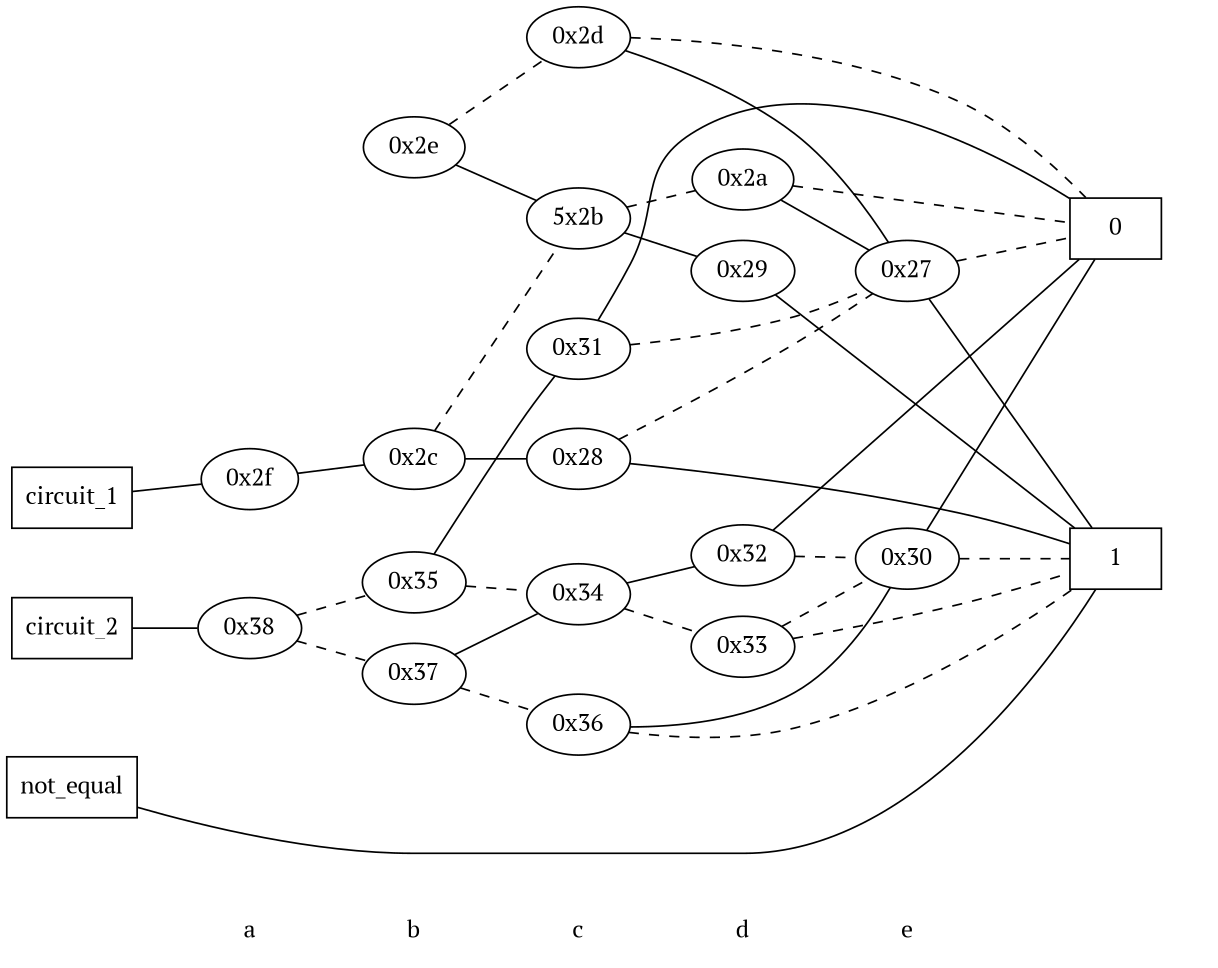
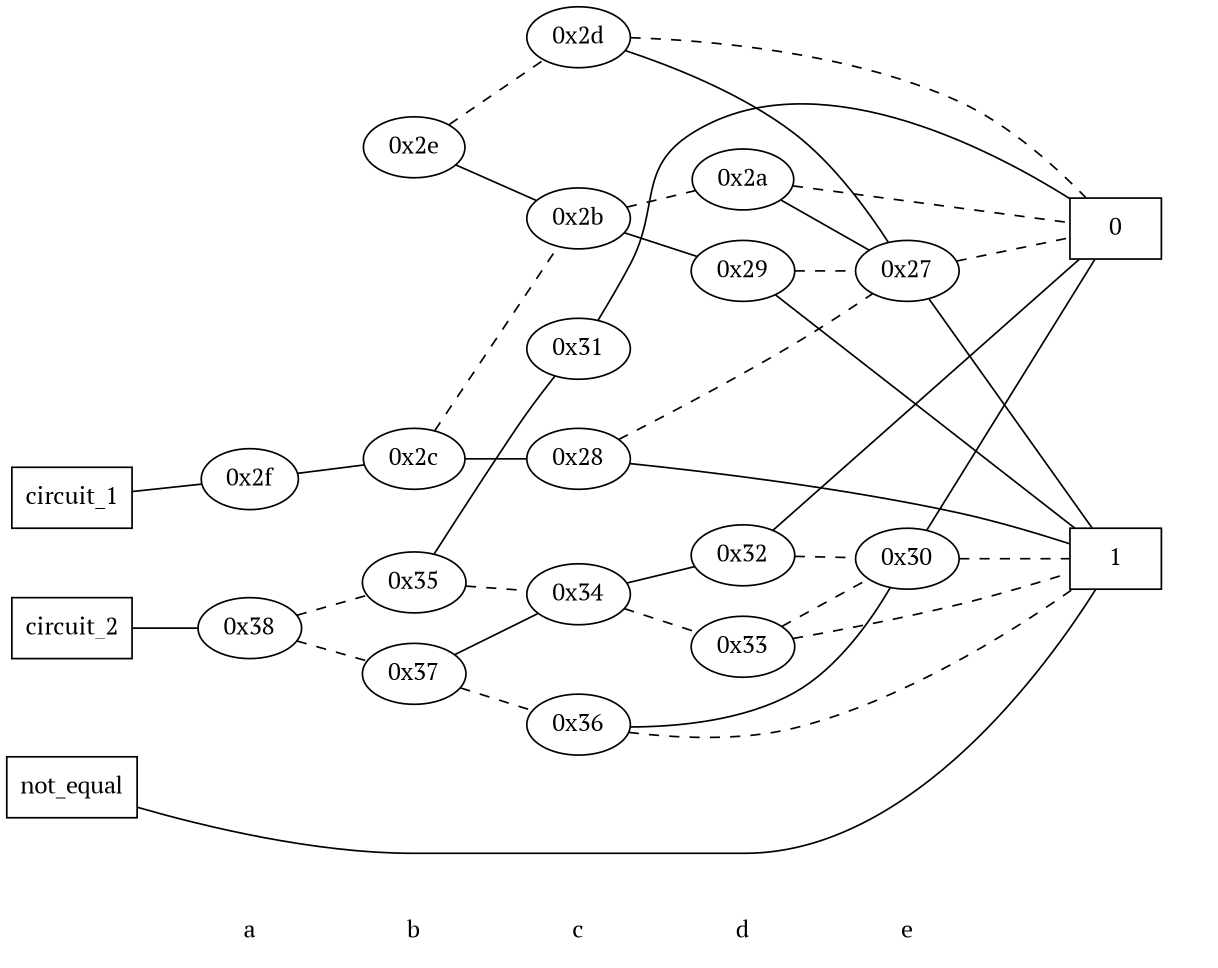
(579, 218) -> (579, 218)
(751, 327) -> (825, 271)
